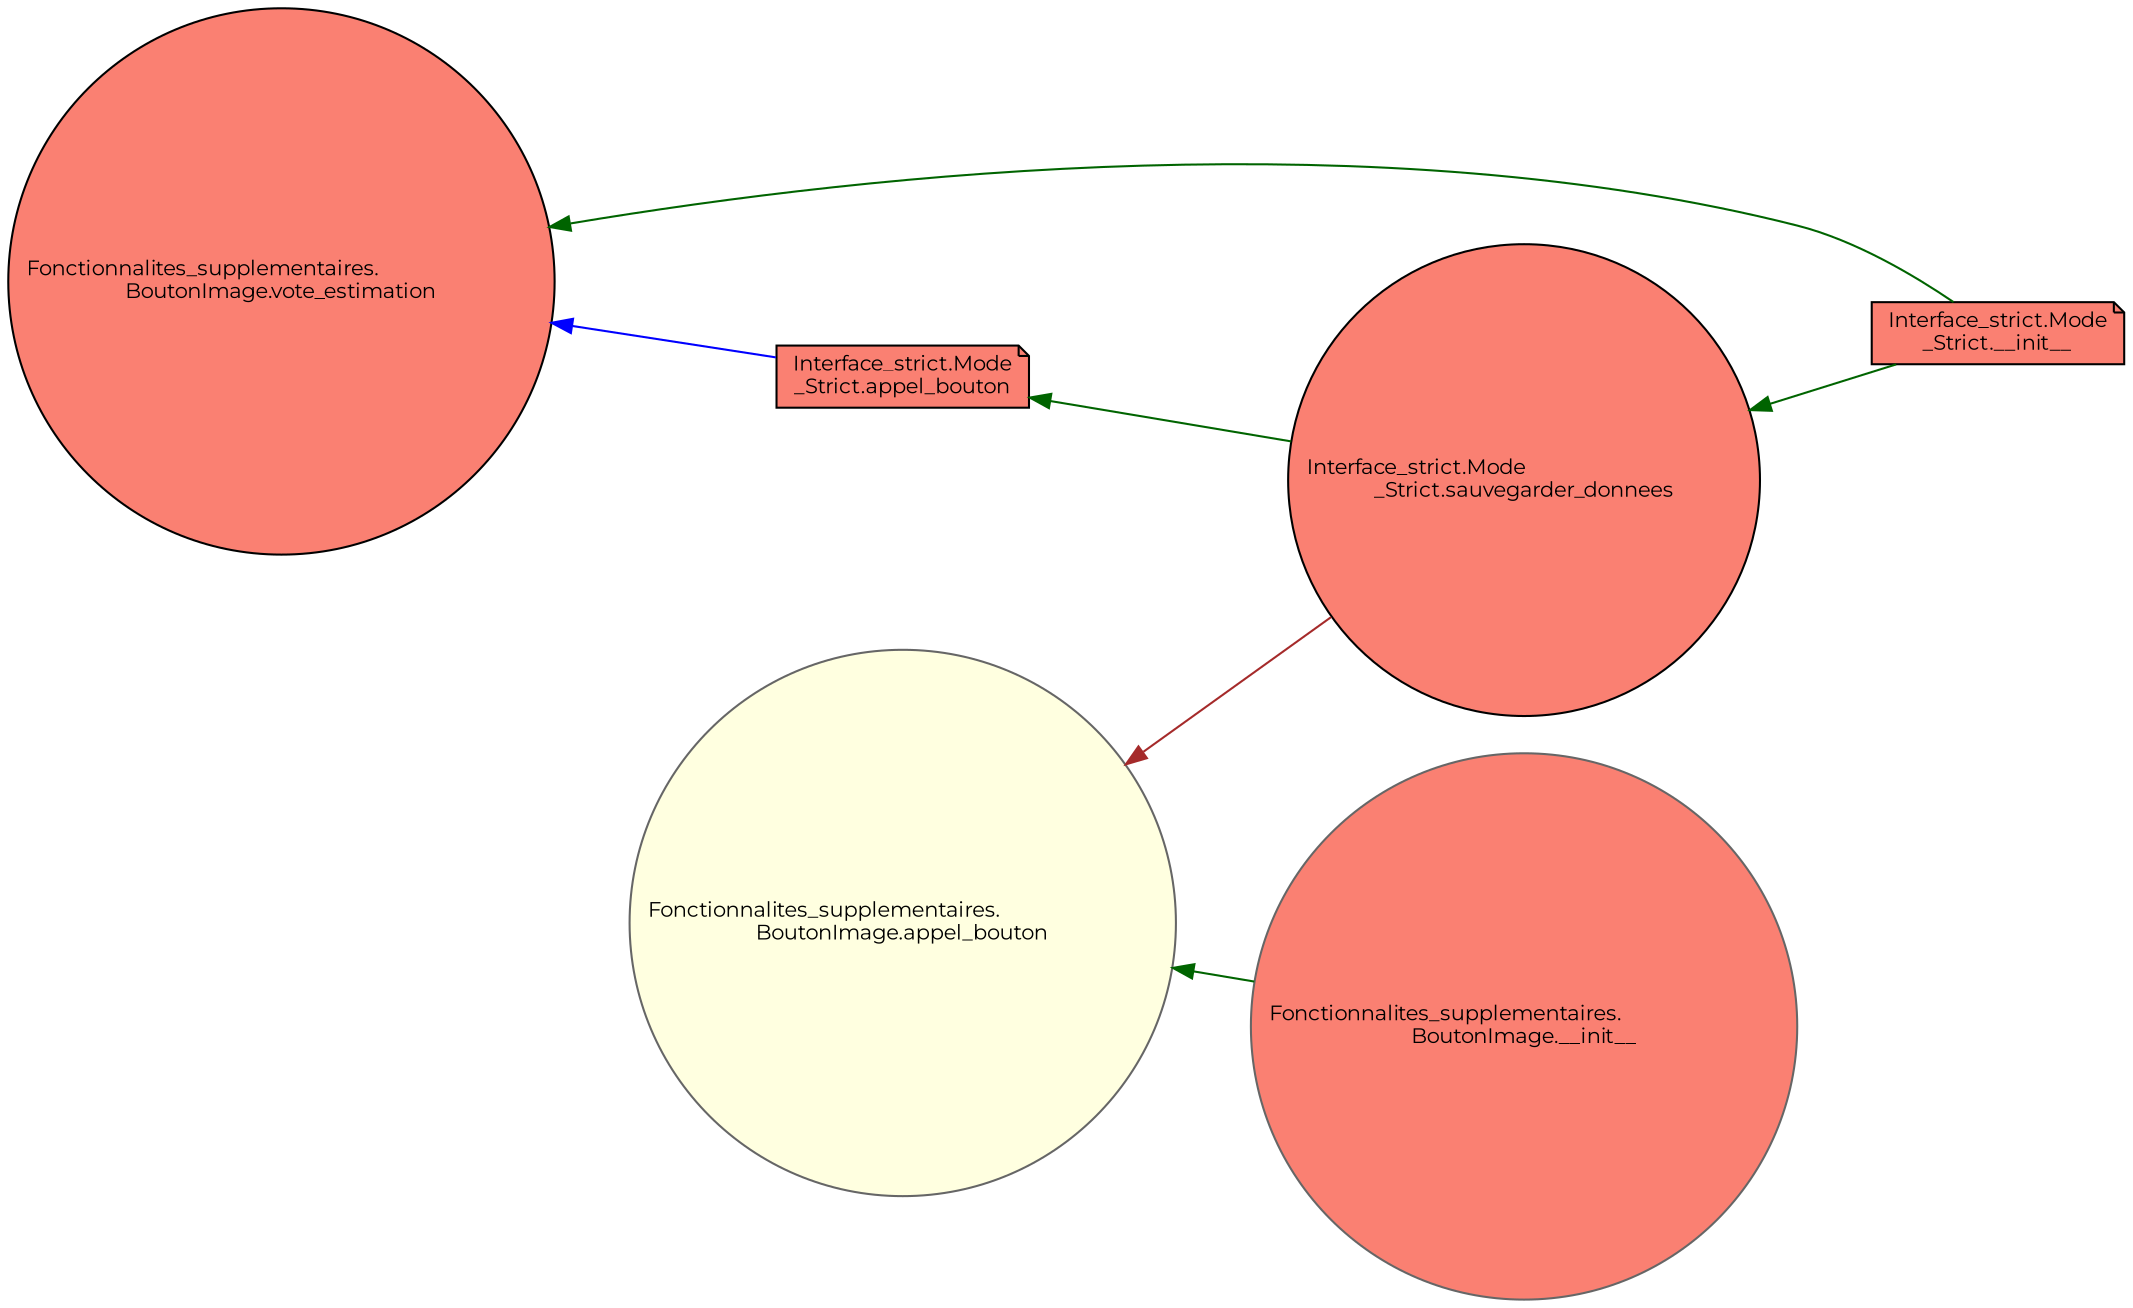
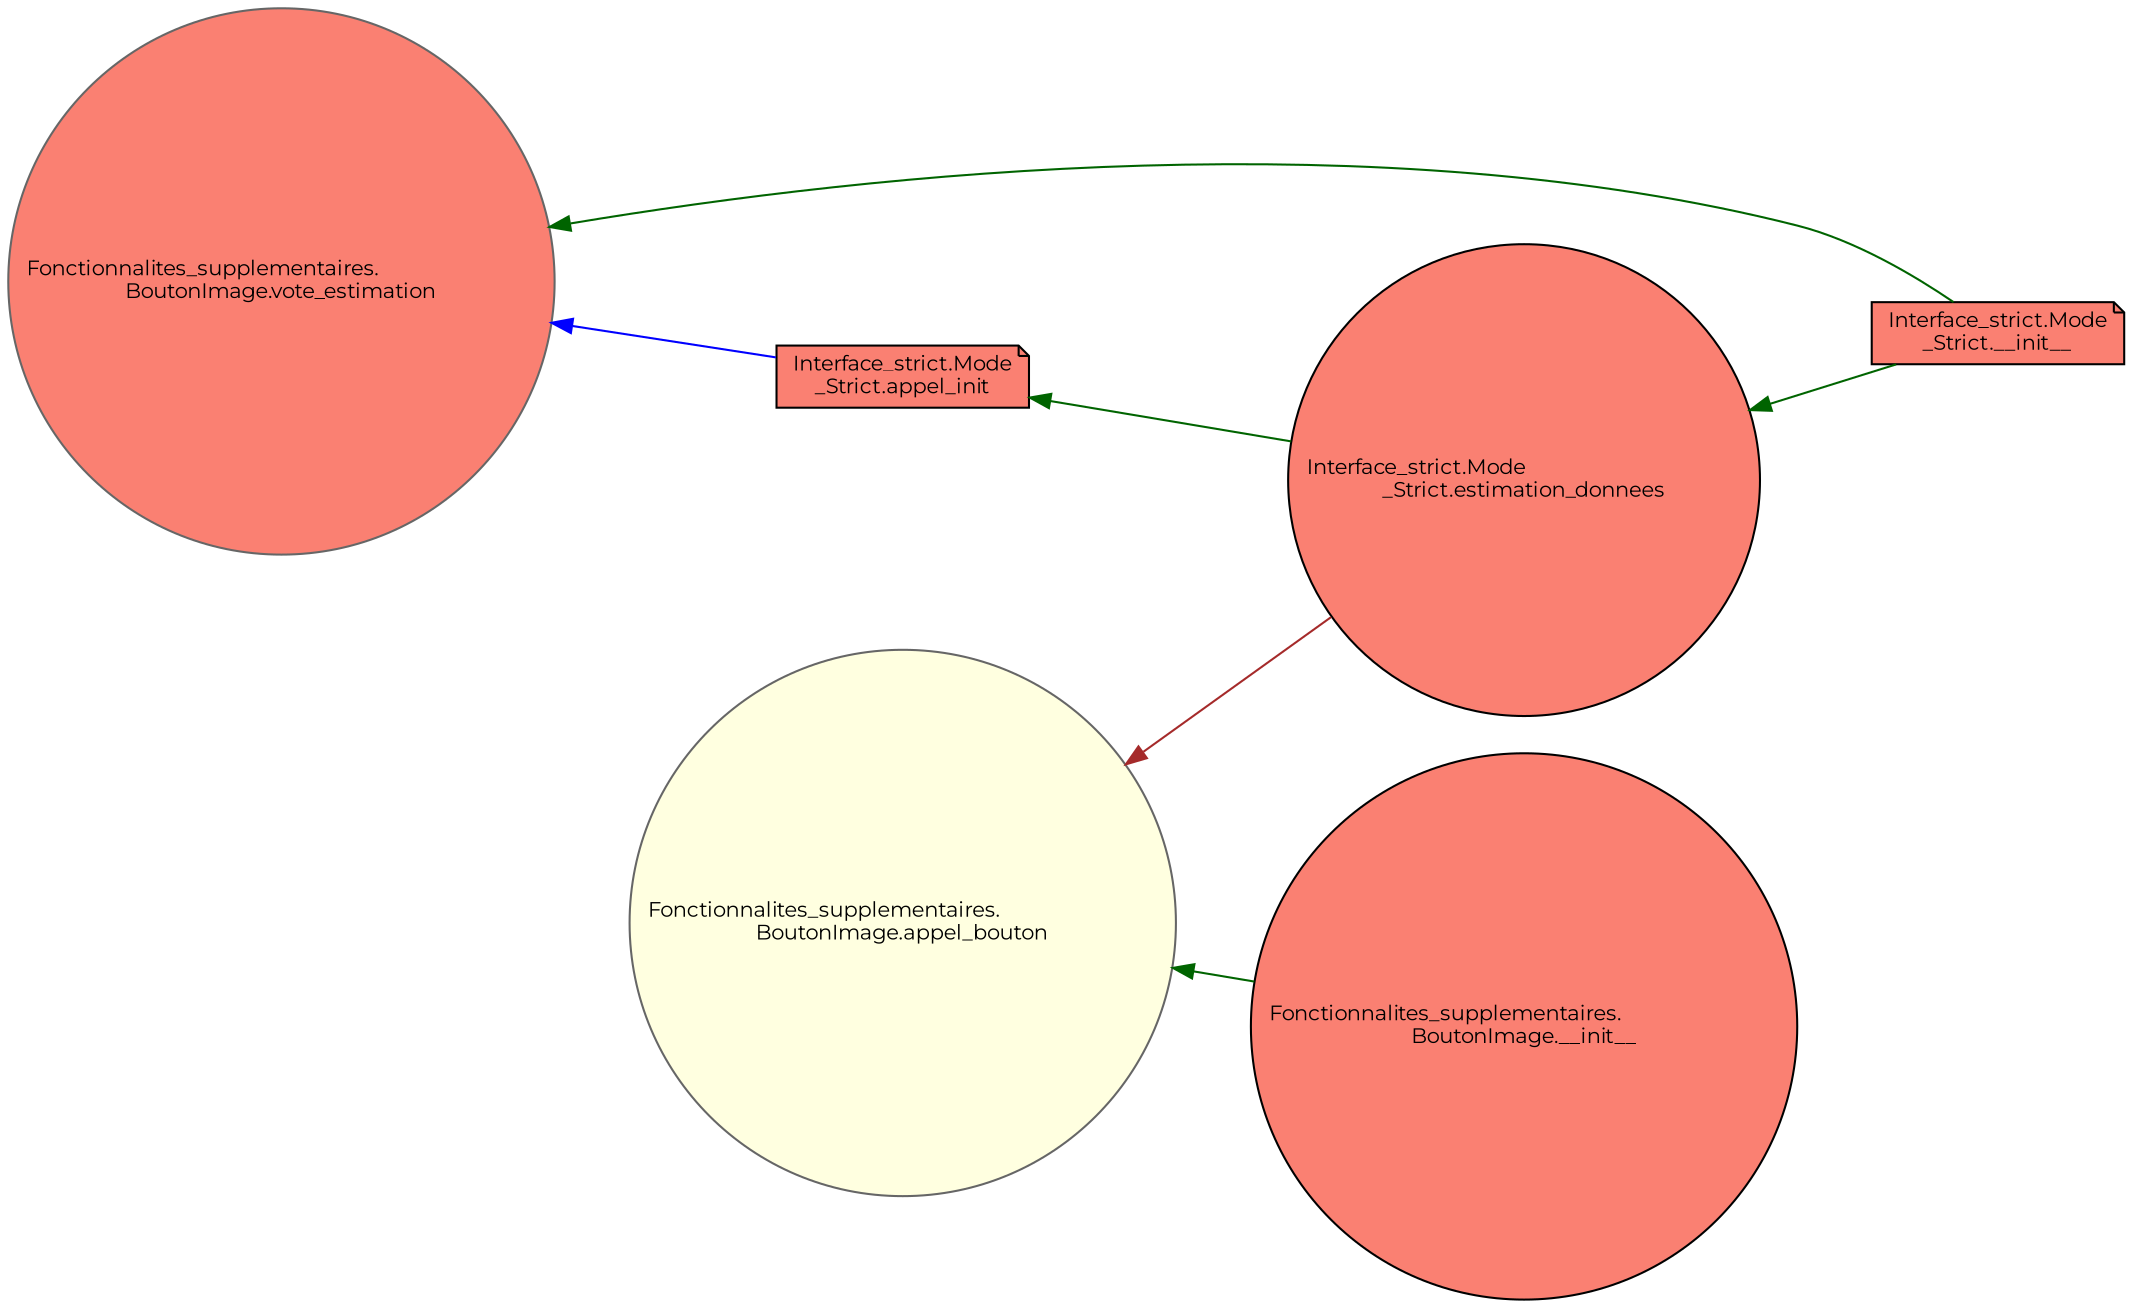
(281, 281) -> (281, 281)
(903, 377) -> (903, 377)
(1524, 480) -> (1524, 480)
(1524, 1026) -> (1524, 1026)
